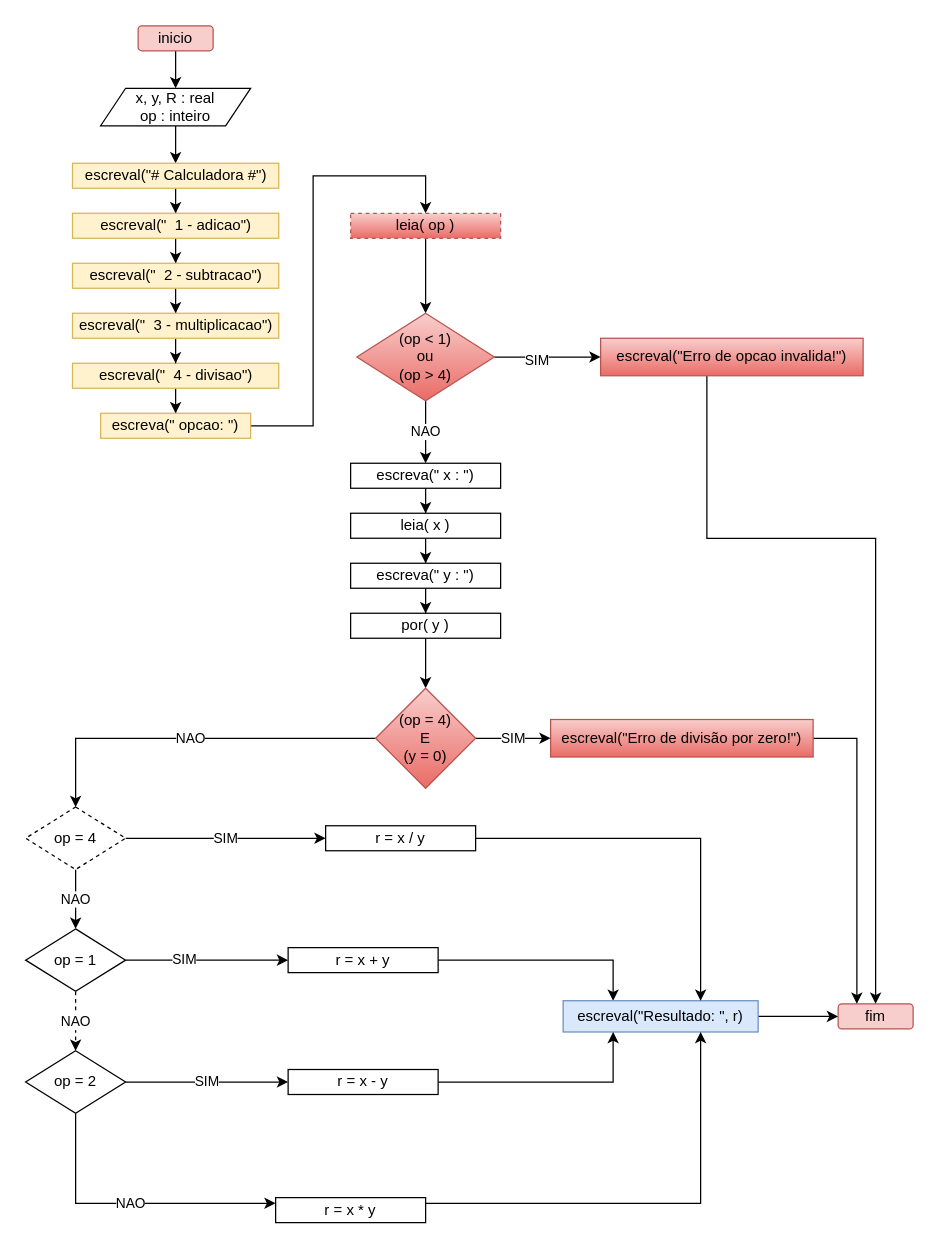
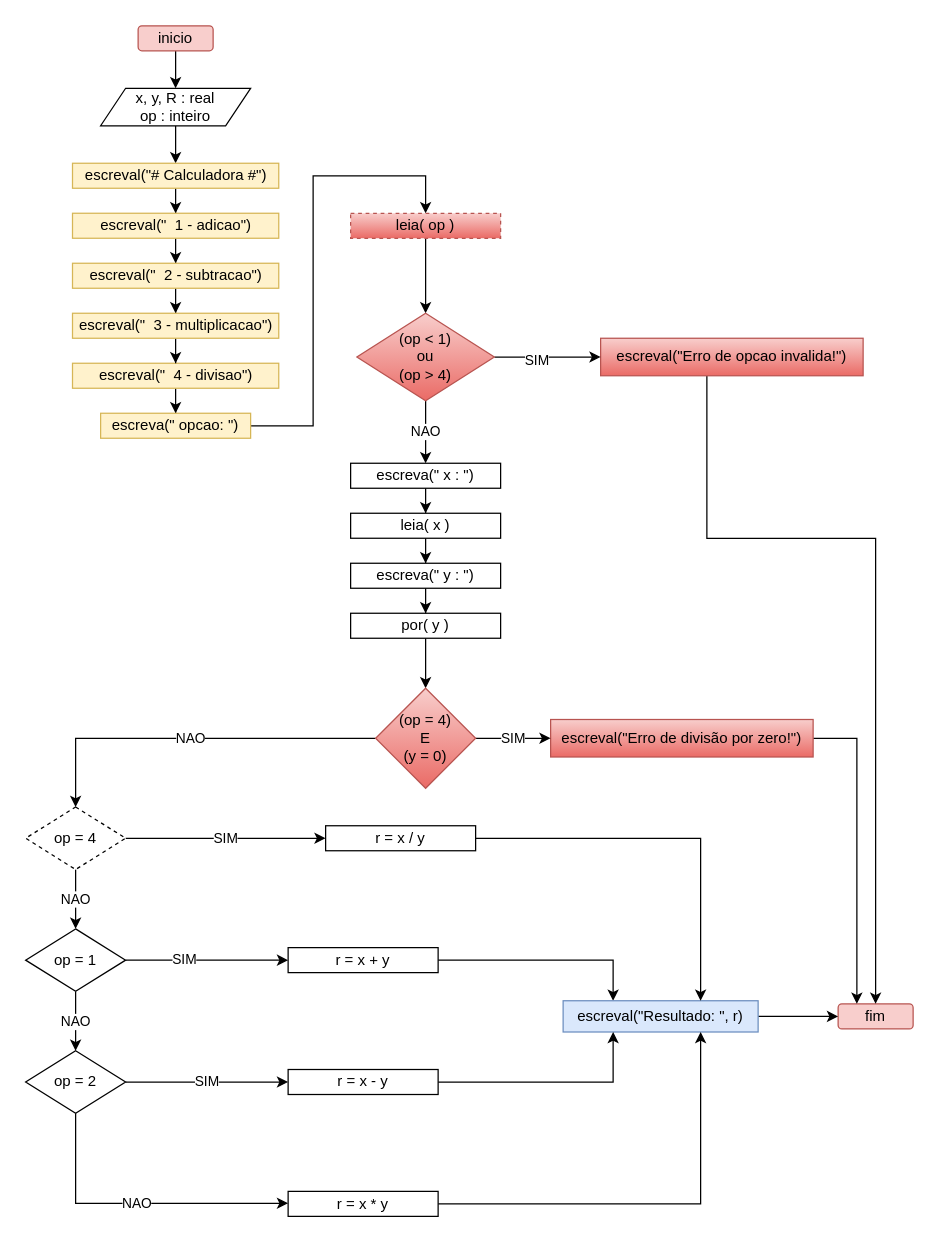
(76, 1004) -> (76, 1004)
(351, 1210) -> (363, 1204)
